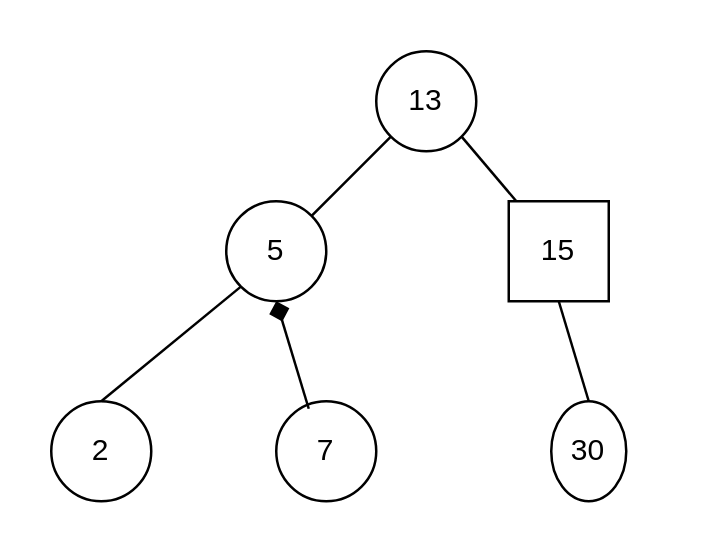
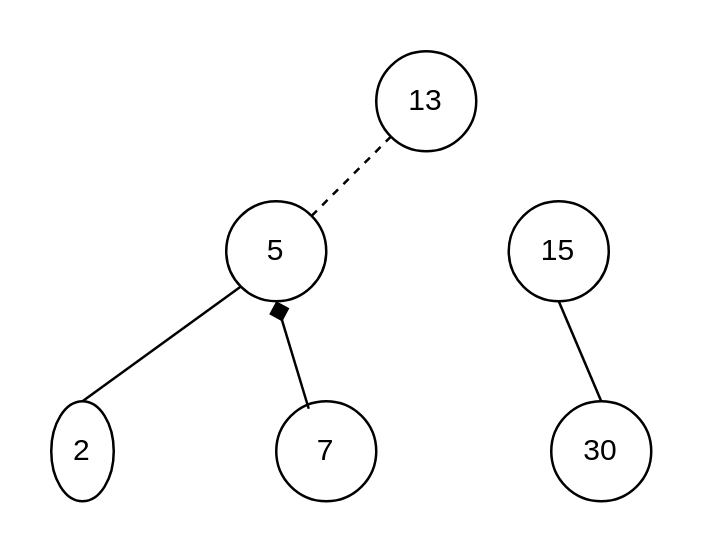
(489, 169) -> none
(351, 176) -> (351, 176)
(559, 251) -> (559, 251)
(101, 451) -> (83, 451)
(589, 451) -> (601, 451)
